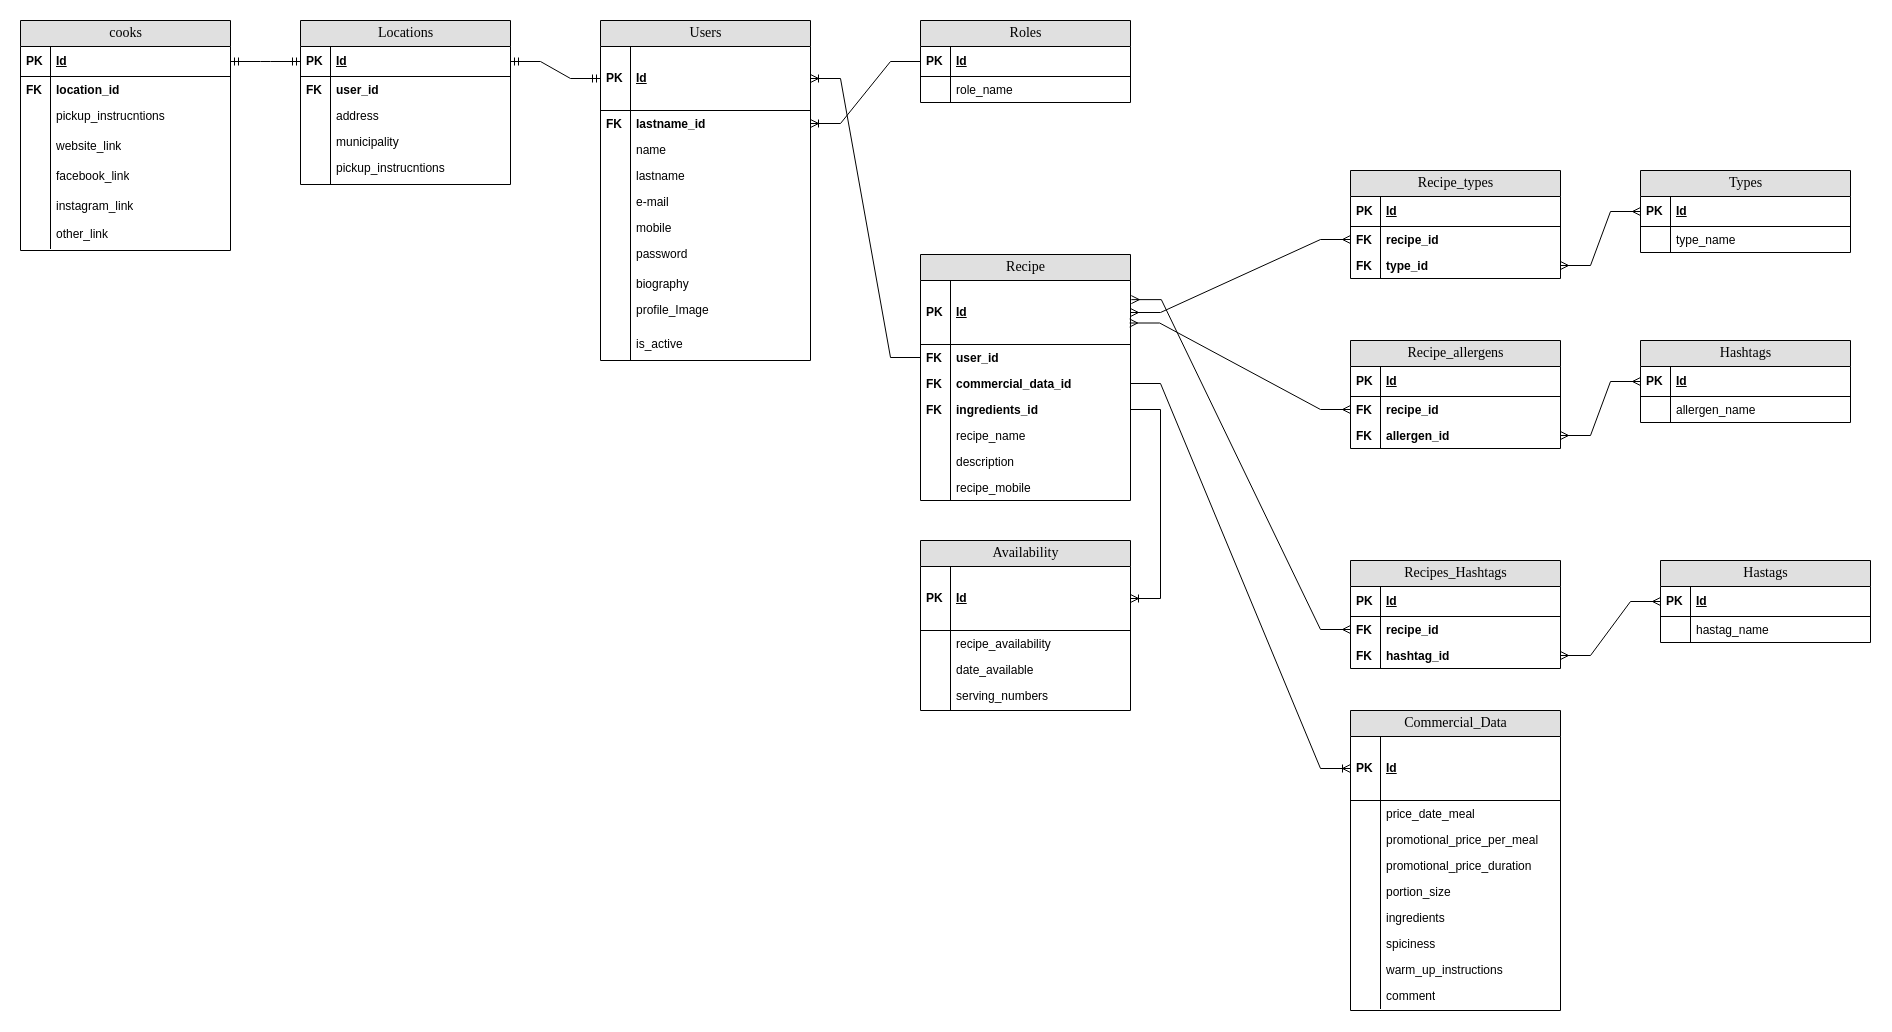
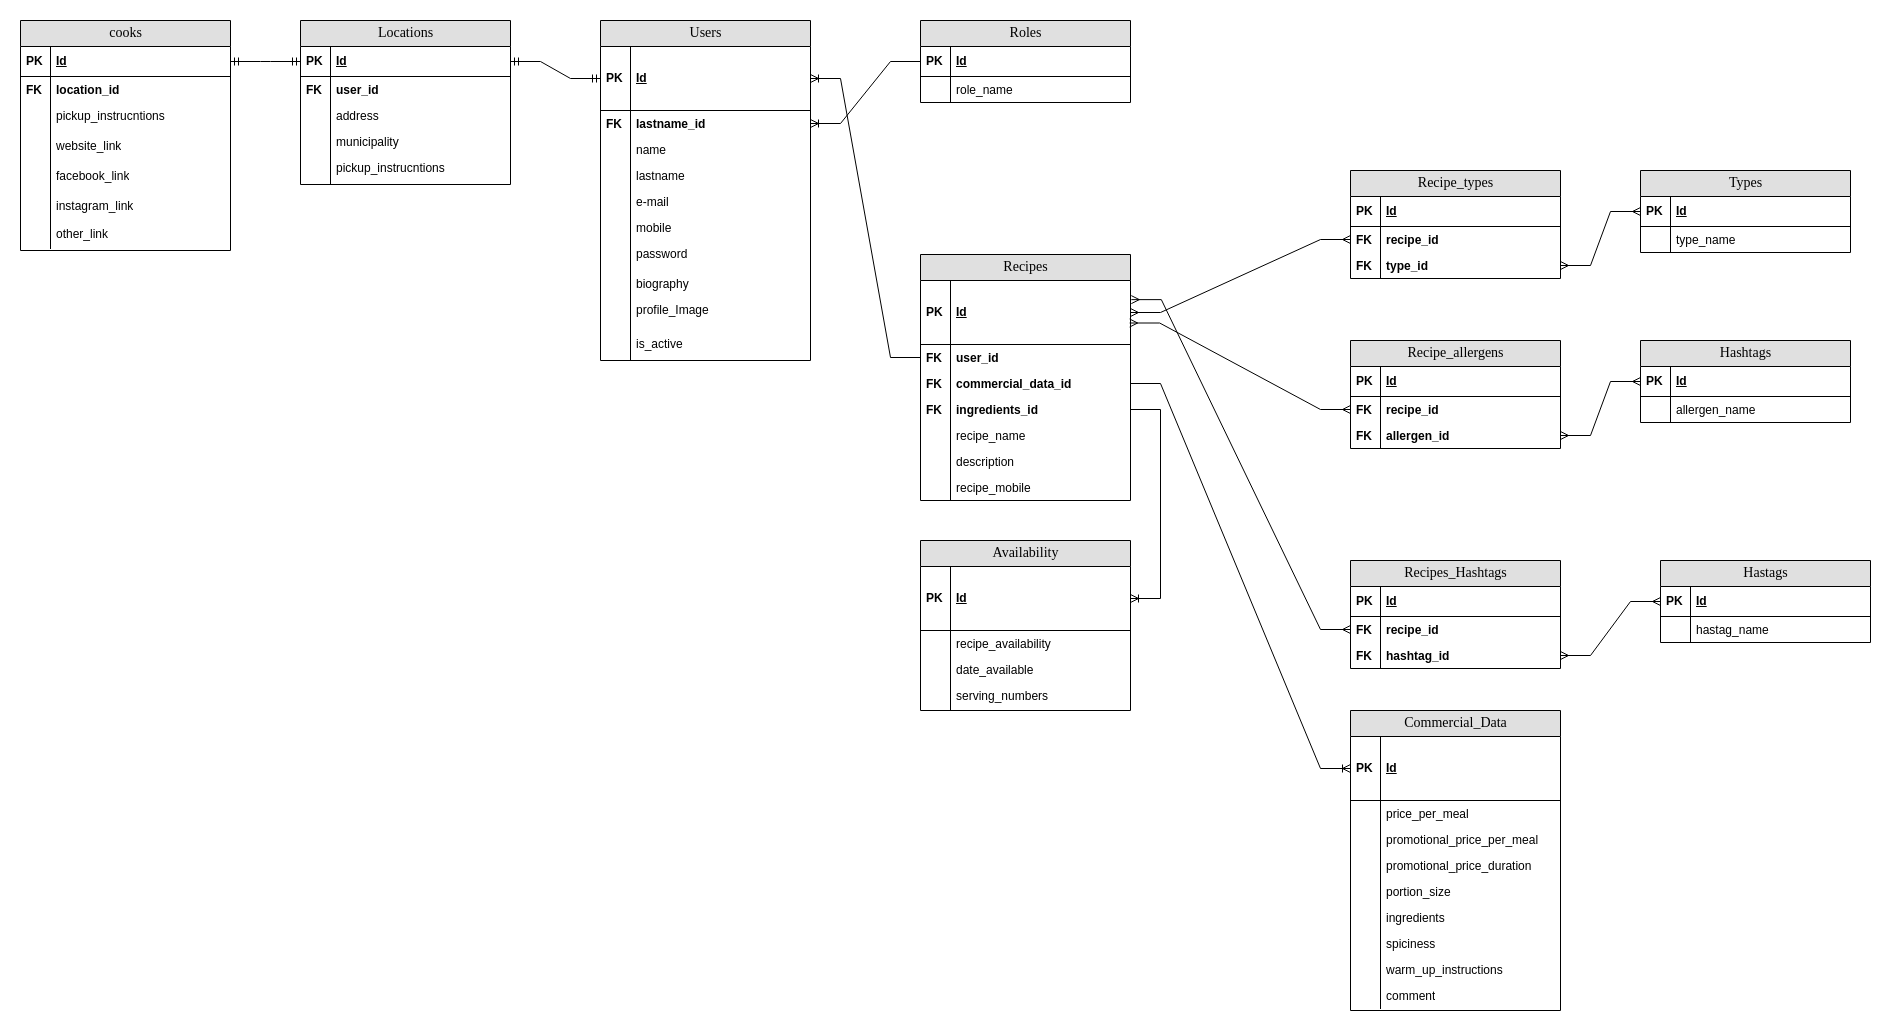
(1026, 268) -> (1026, 268)
(1434, 815) -> (1430, 815)
